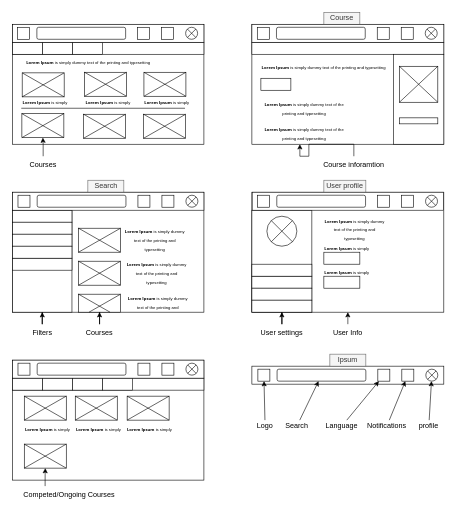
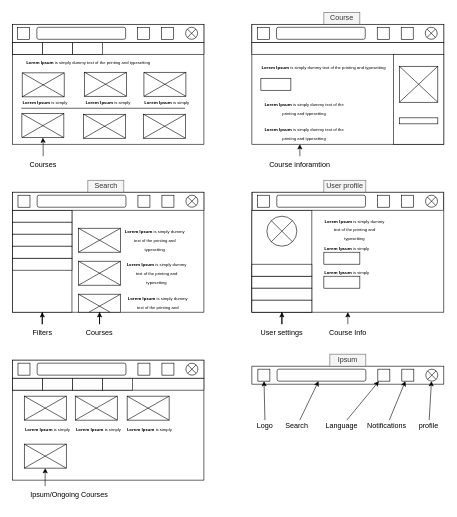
(354, 165) -> (300, 165)
(348, 333) -> (348, 333)
(69, 495) -> (69, 495)
